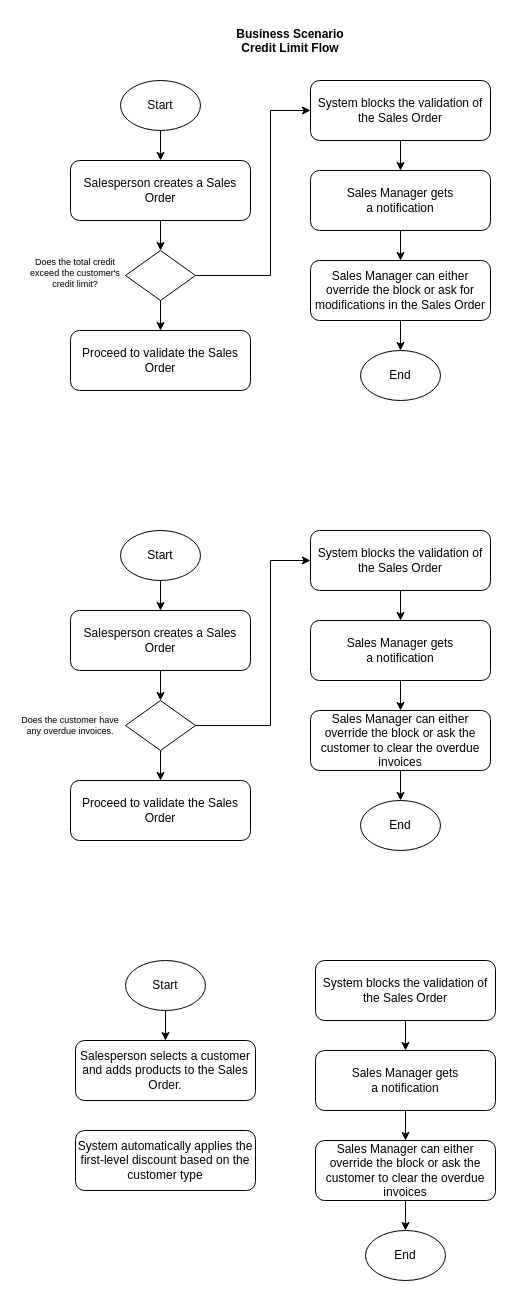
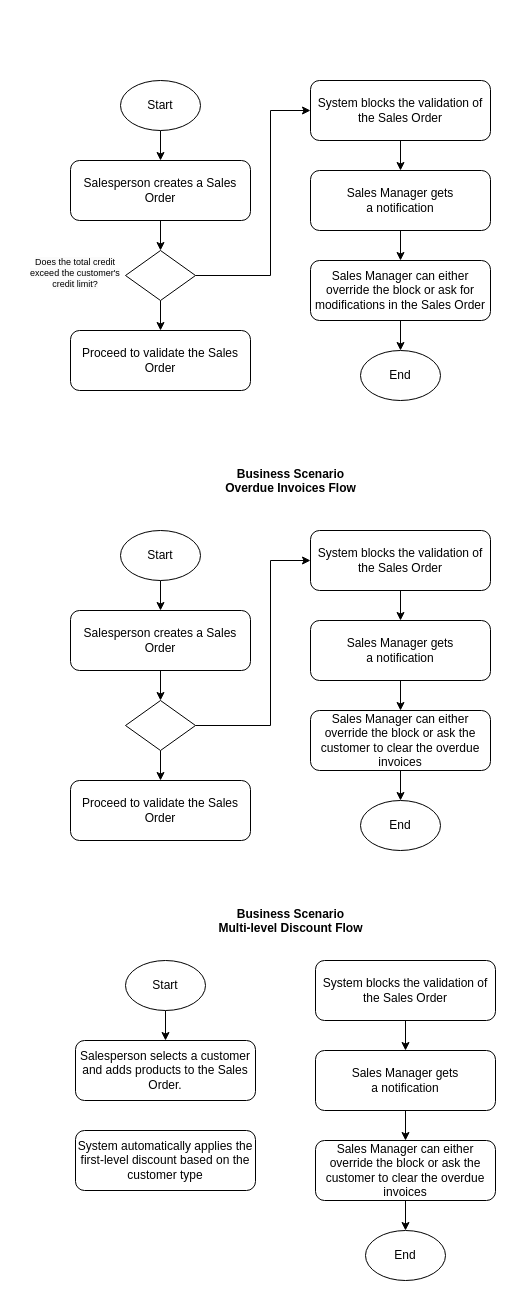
(291, 41) -> none
none -> (291, 481)
(71, 724) -> none
none -> (291, 921)
